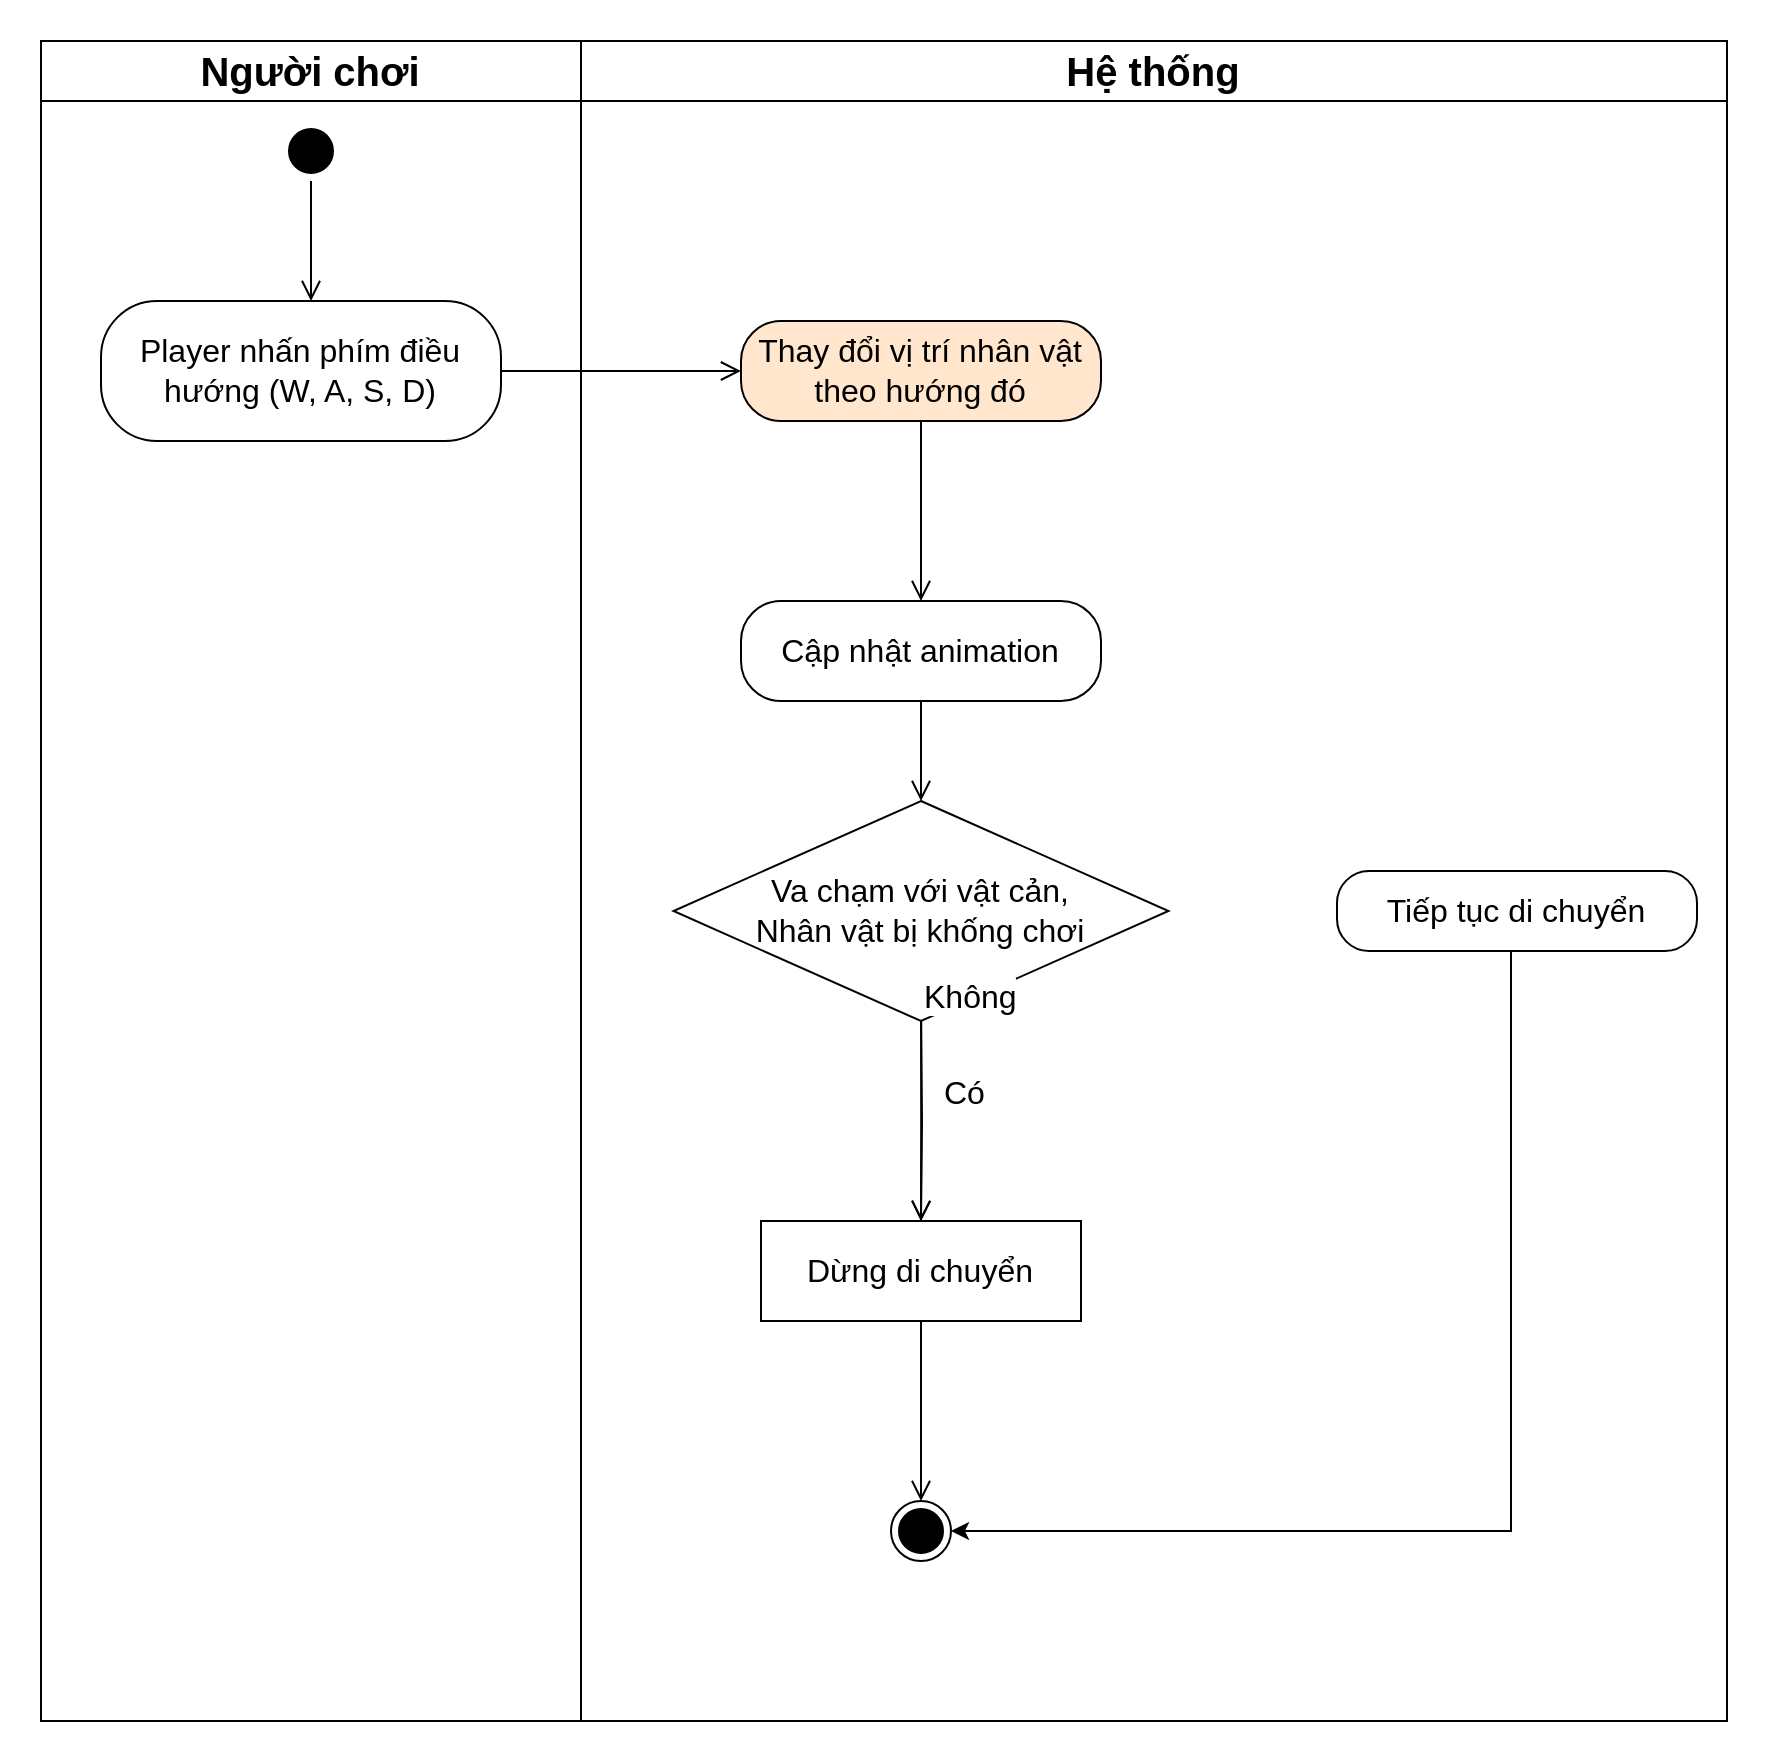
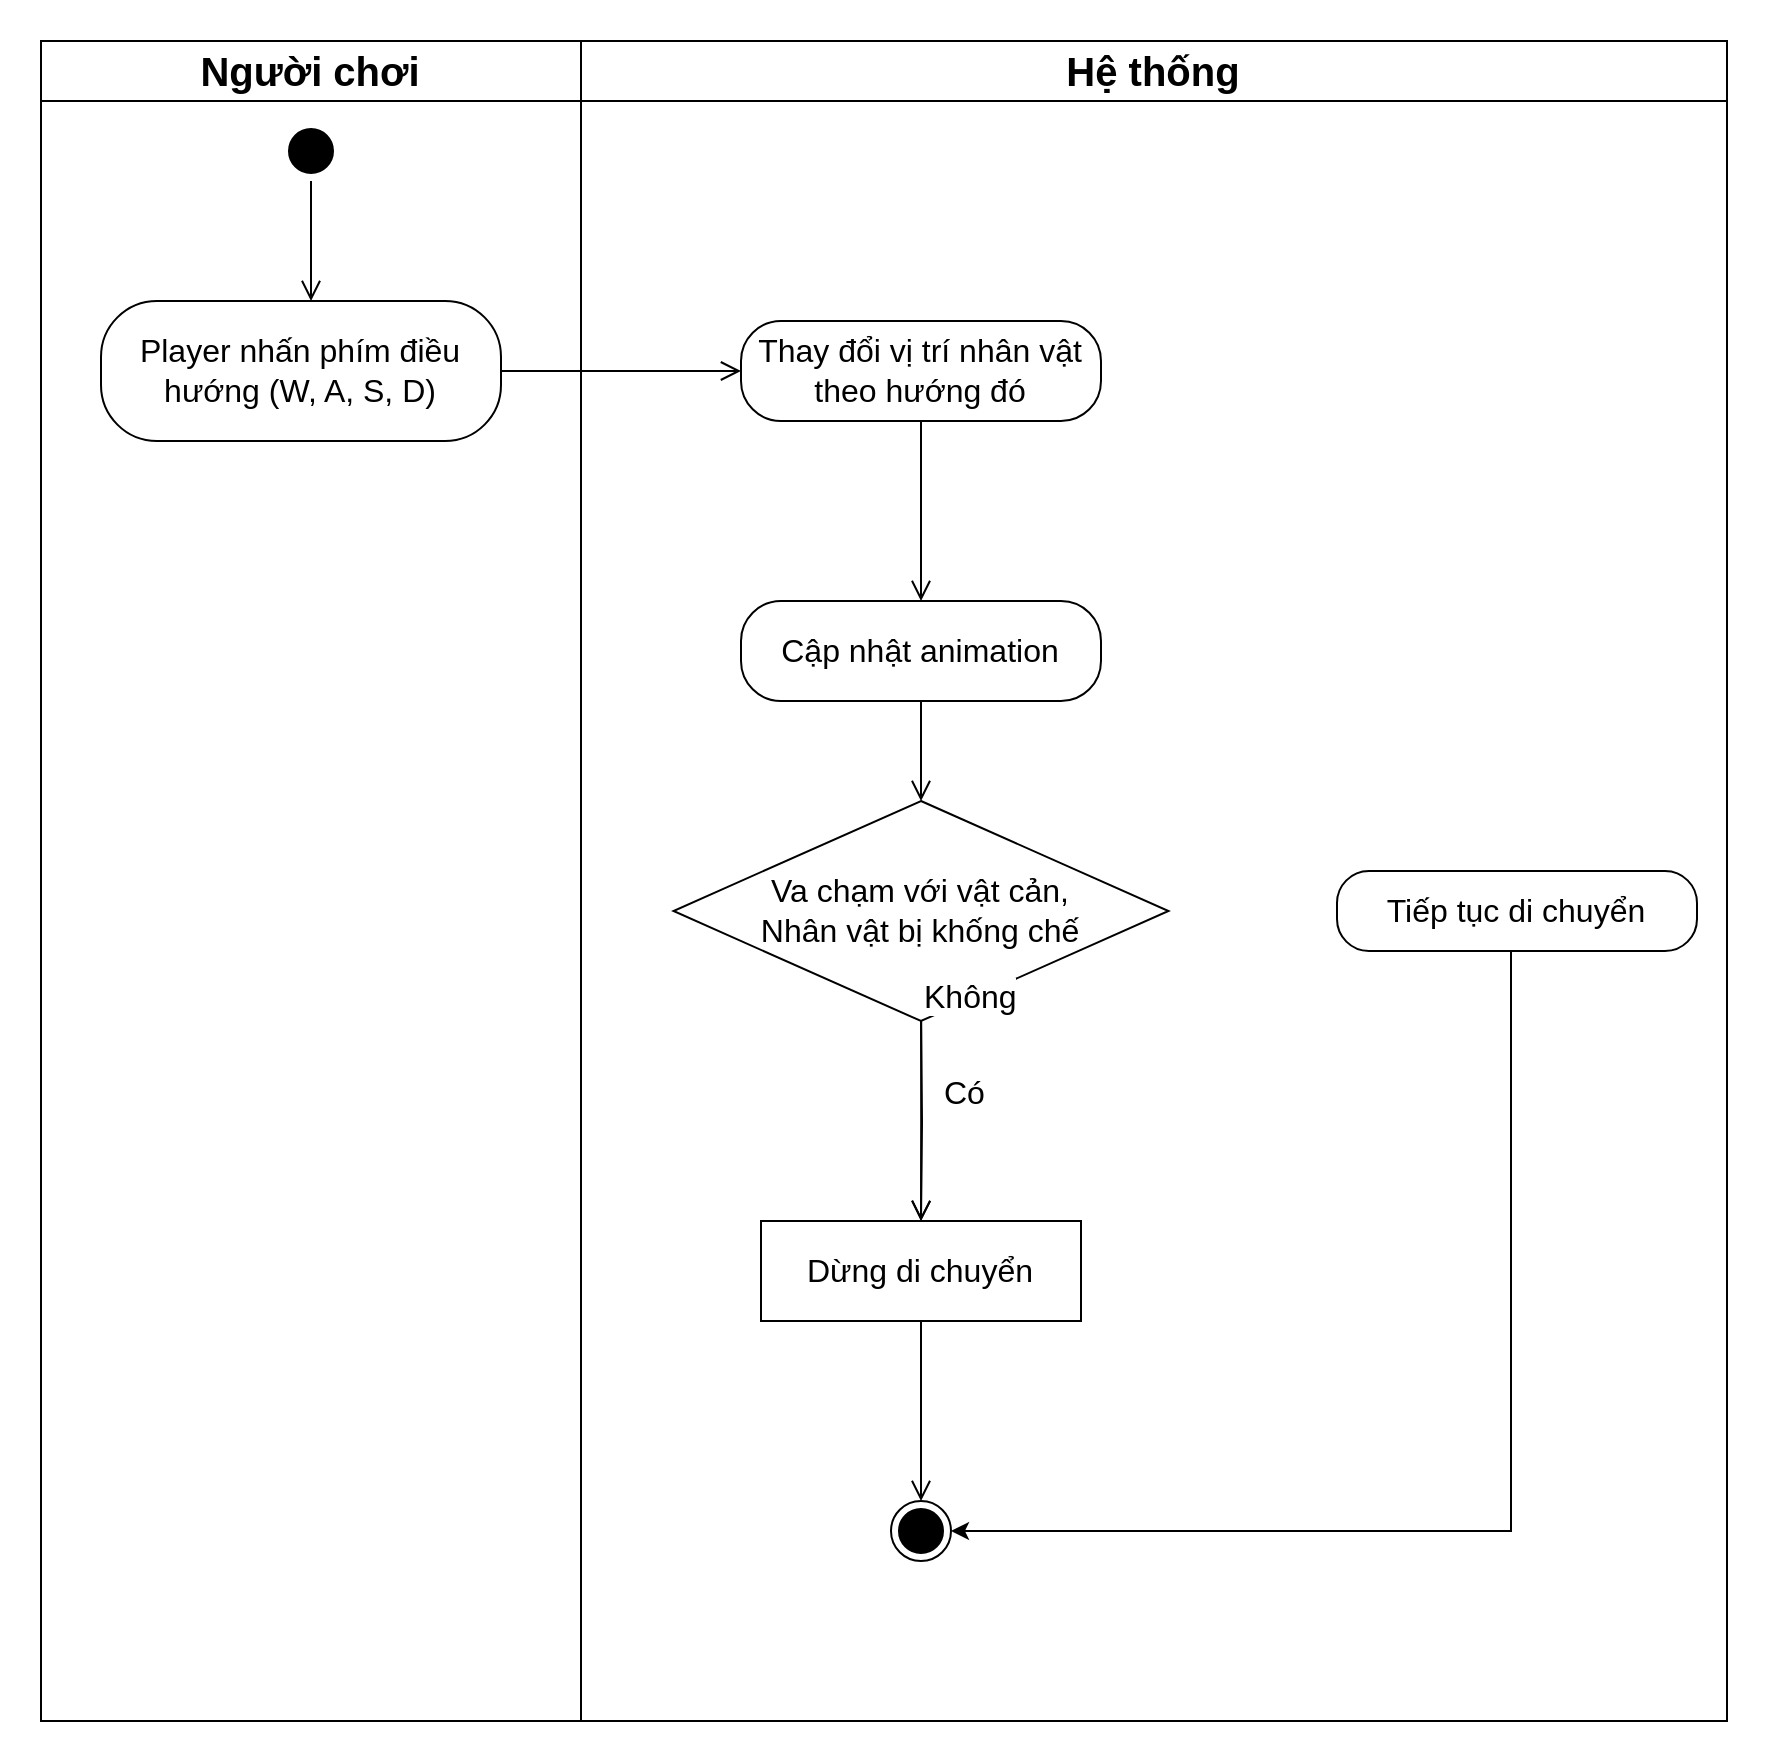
(921, 371) -> (921, 371)
(921, 911) -> (921, 911)
